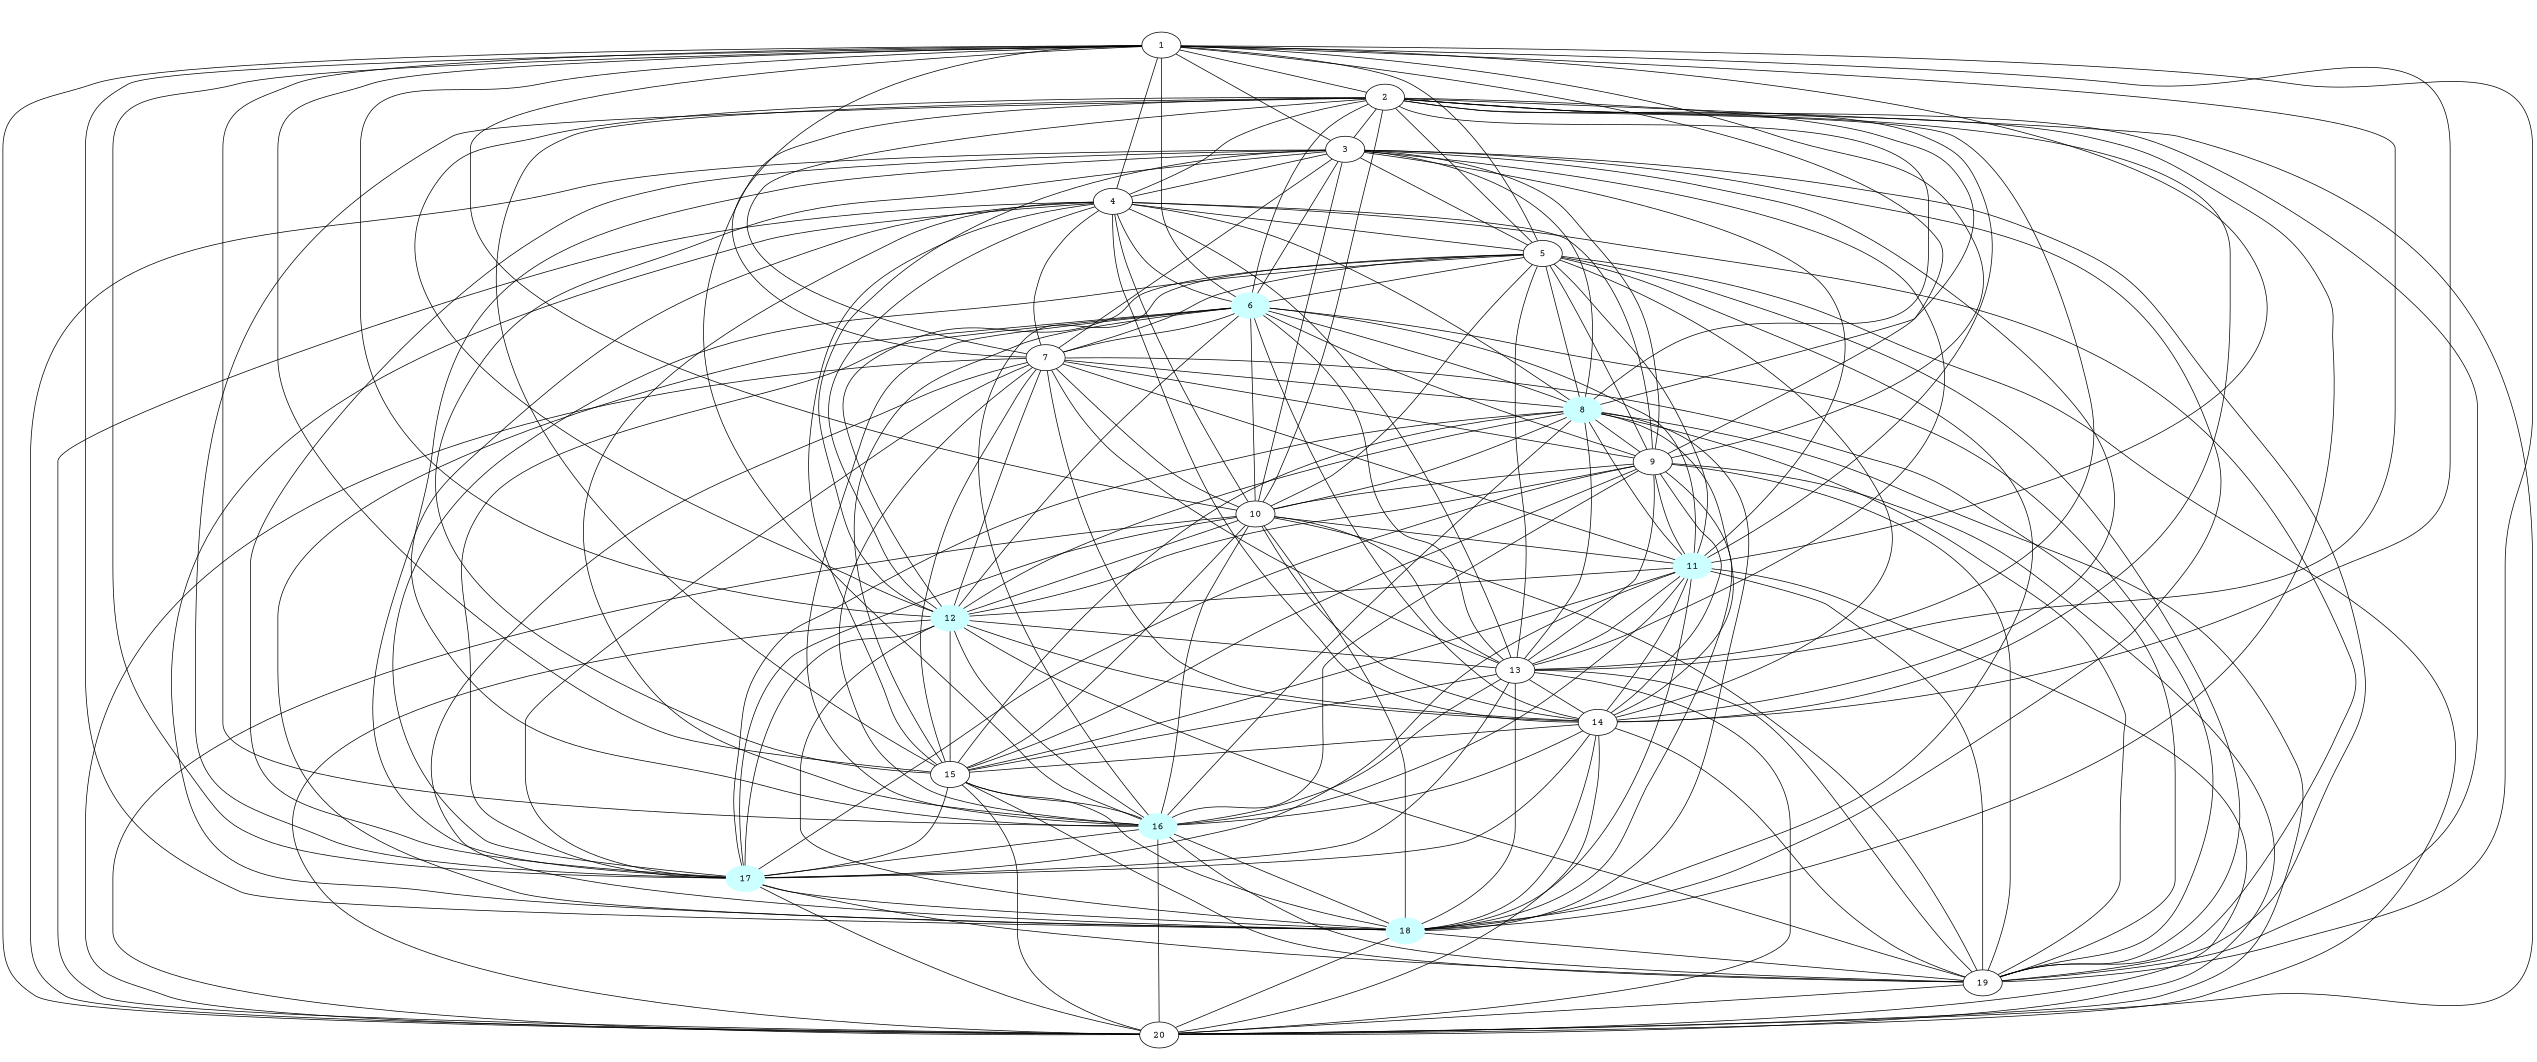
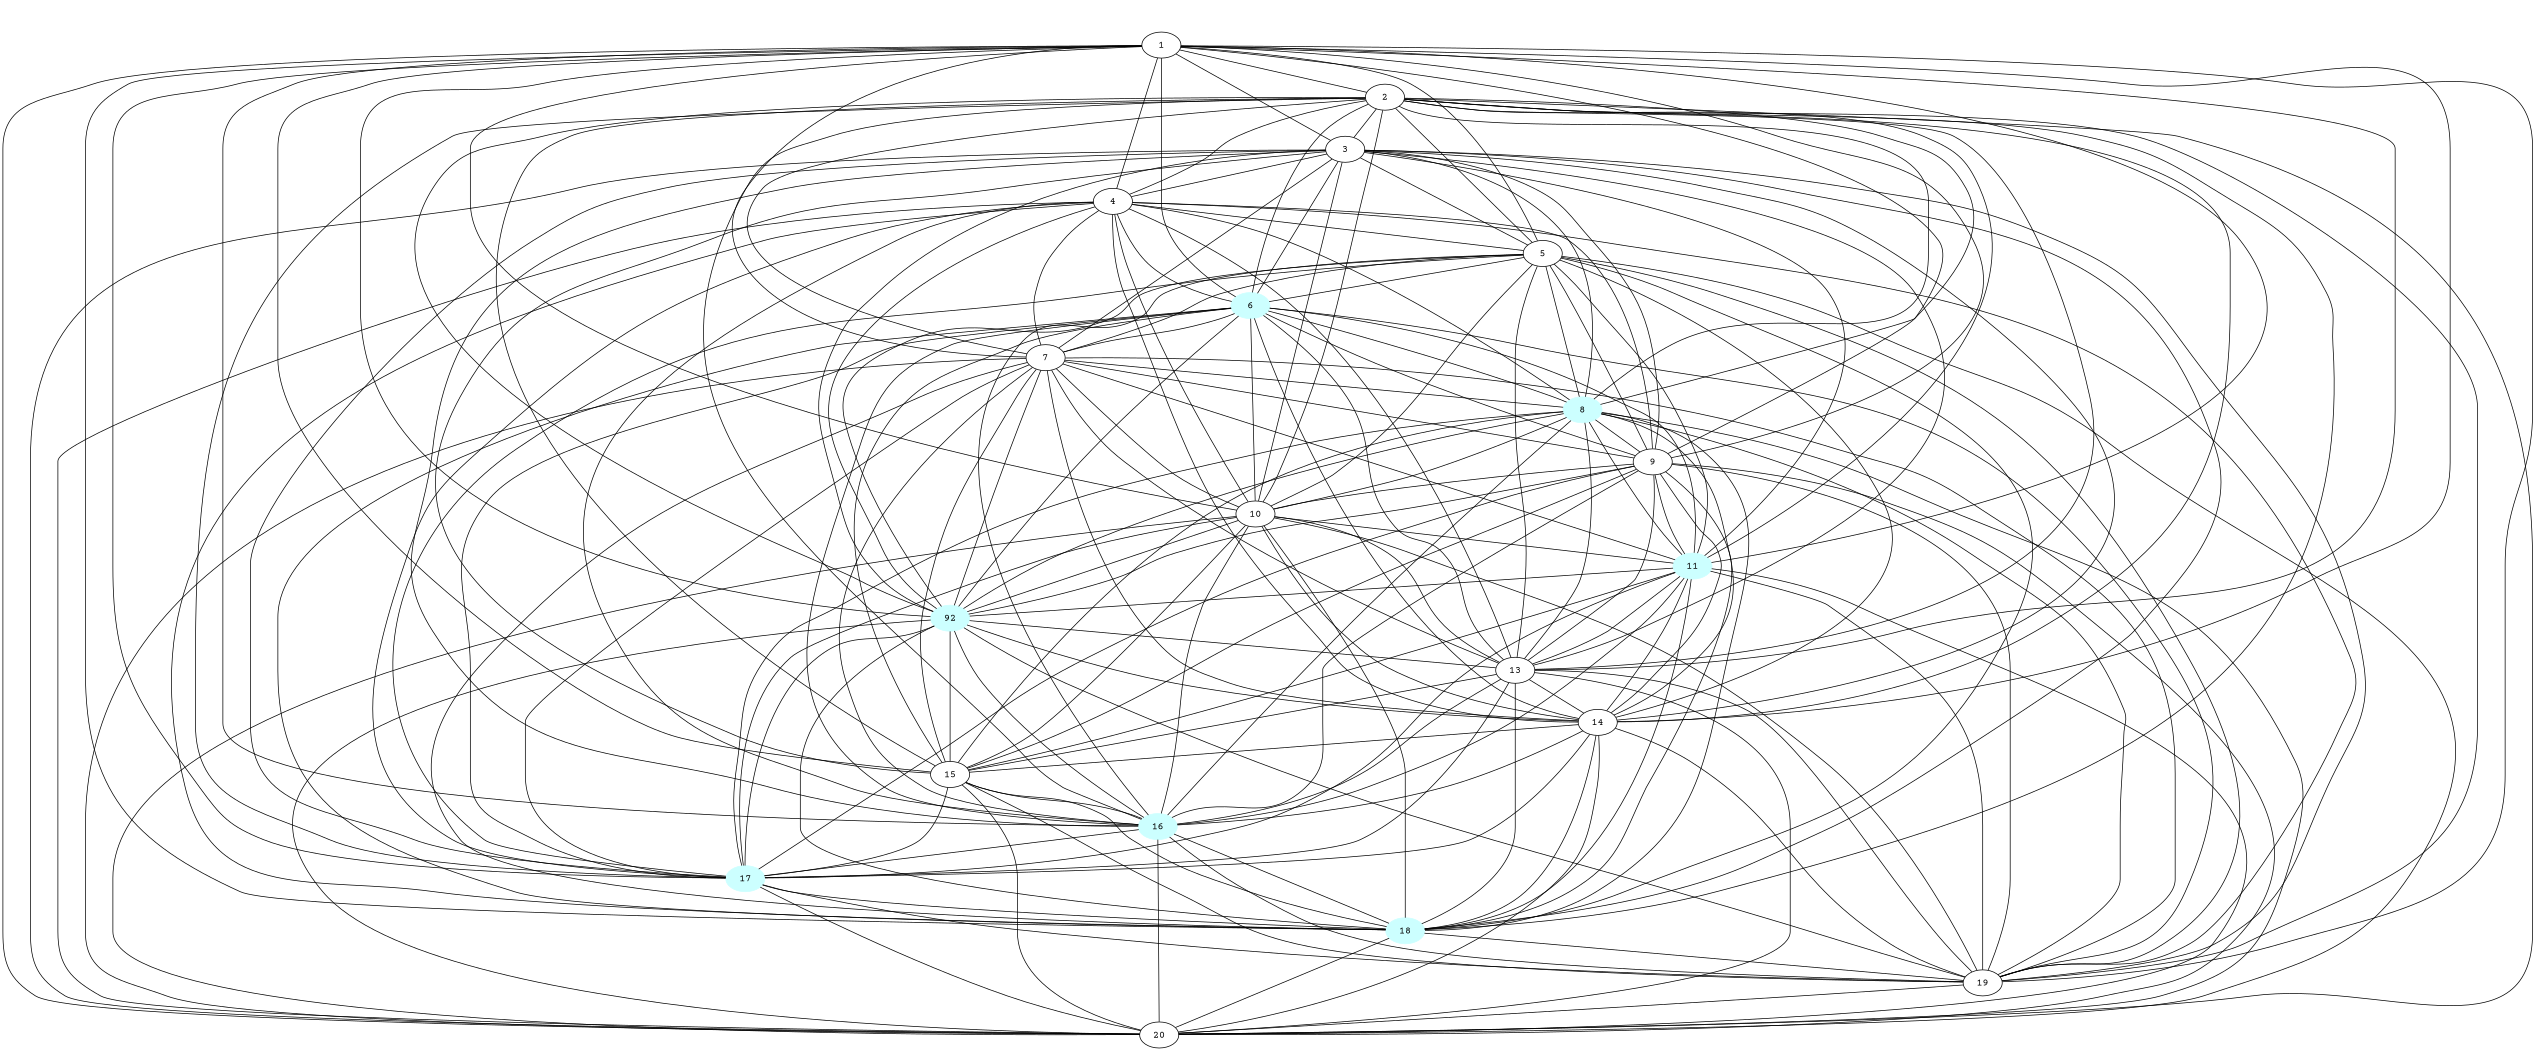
(811, 433) -> none
(950, 618) -> (950, 618)
